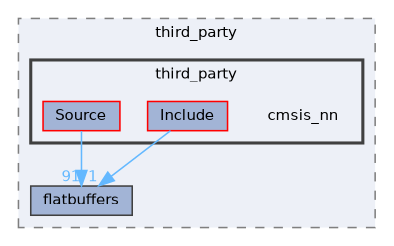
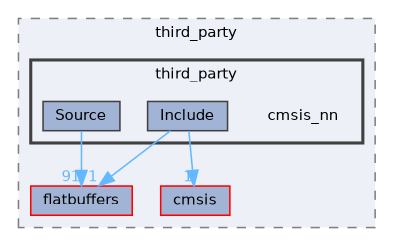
(81, 116) -> (81, 116)
(188, 116) -> (188, 116)
(81, 201) -> (81, 201)
none -> (195, 201)
